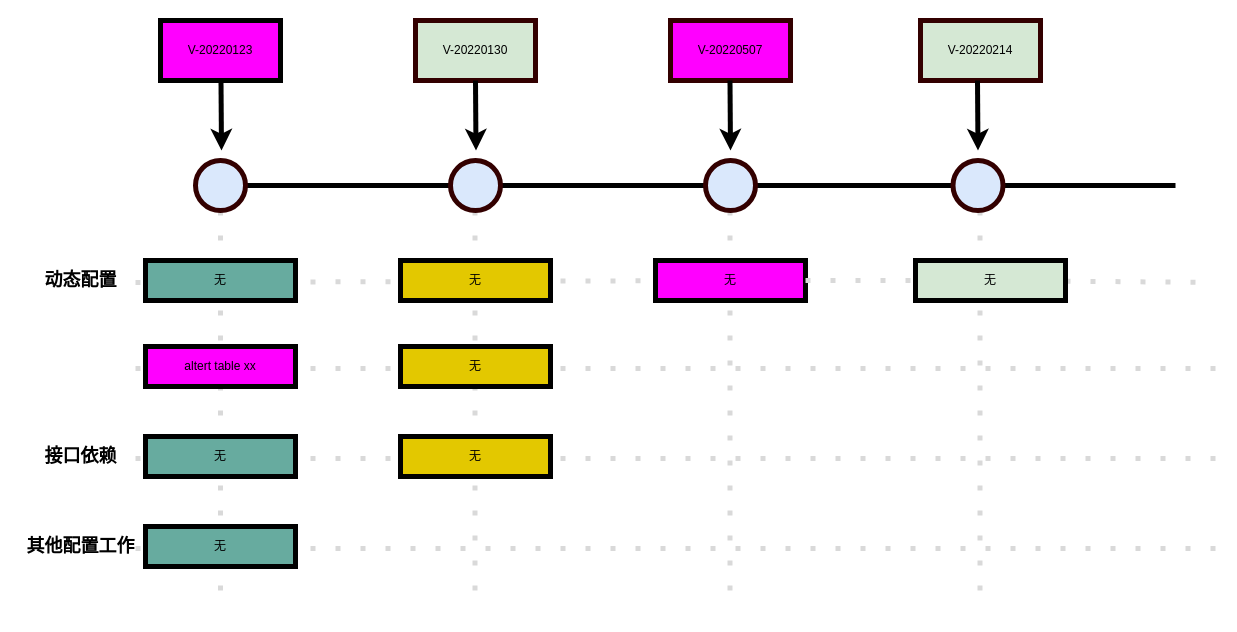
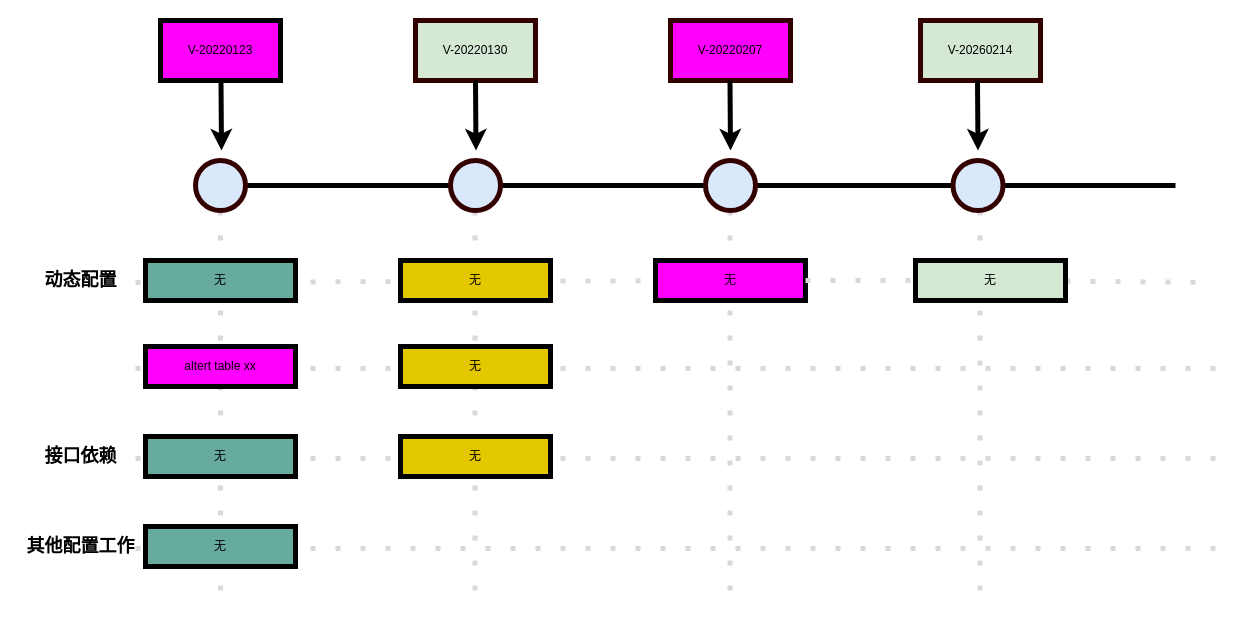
(731, 51) -> (731, 51)
(981, 51) -> (981, 51)
